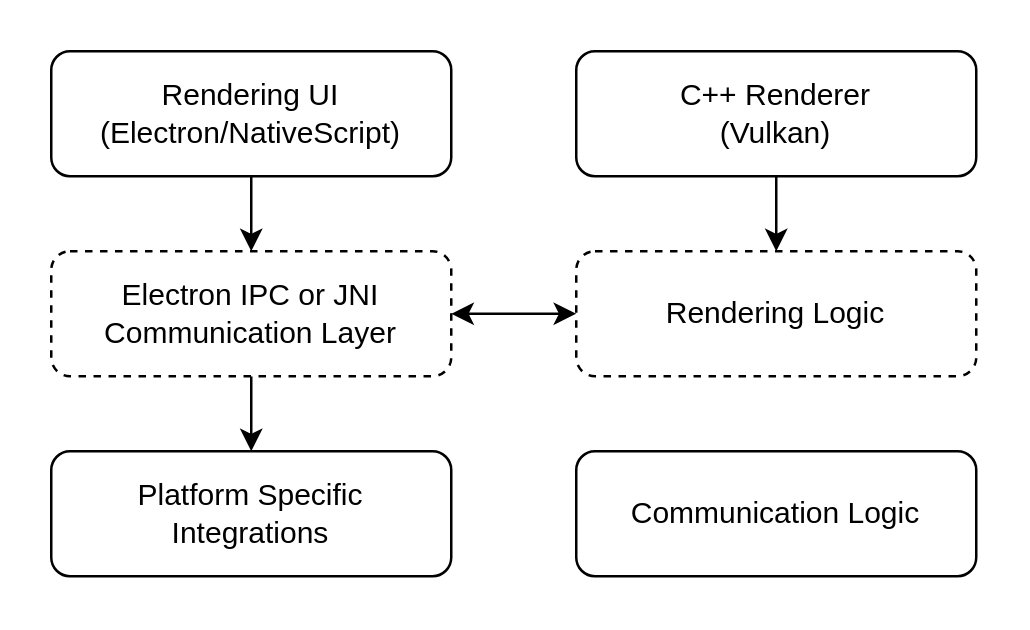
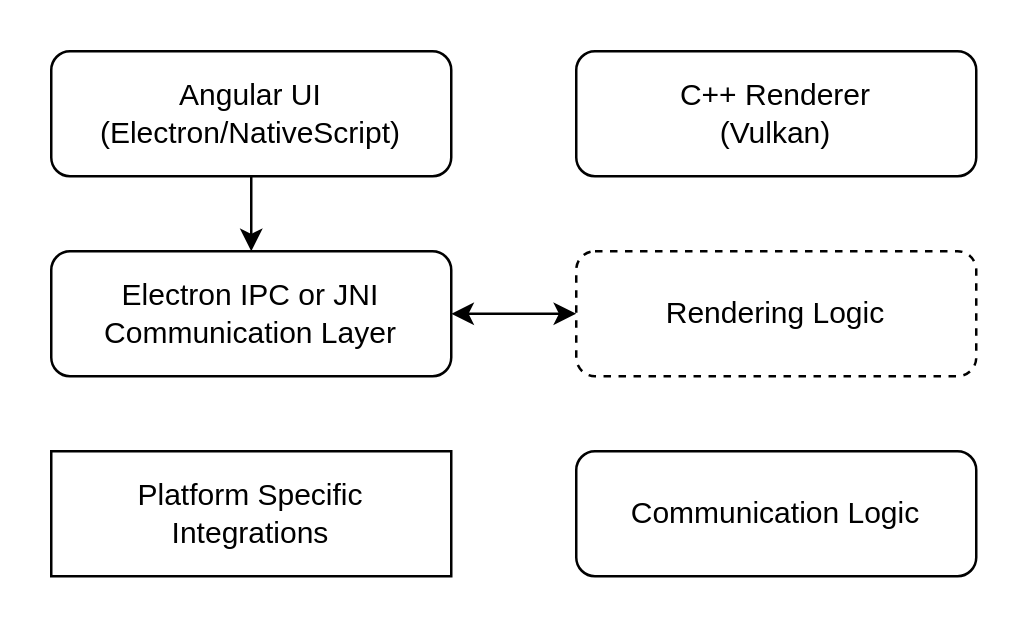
(251, 114) -> (251, 114)
(776, 205) -> none
(251, 314) -> (251, 314)
(251, 405) -> none
(251, 514) -> (251, 514)
